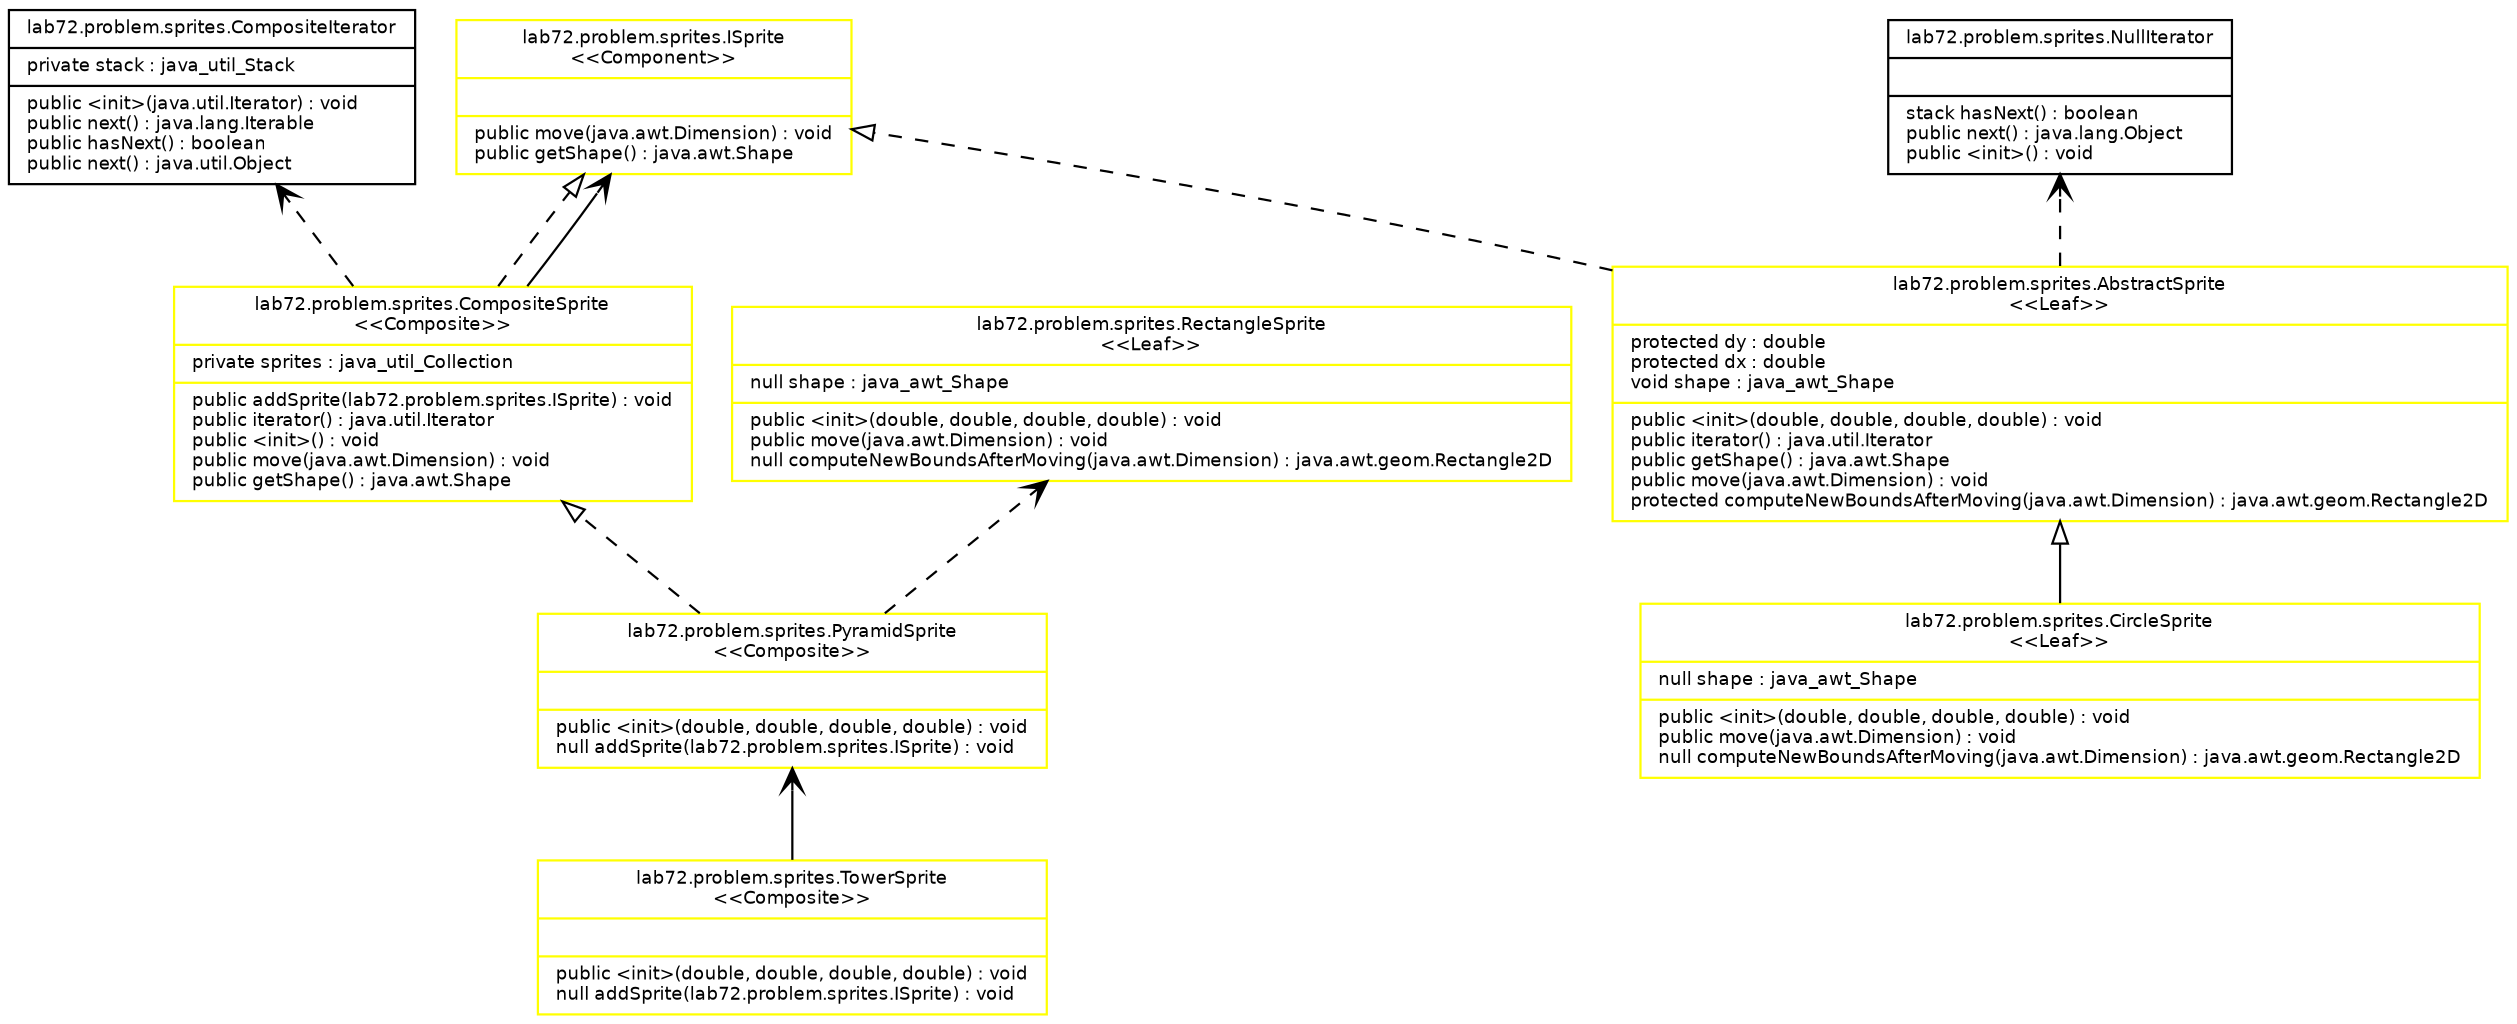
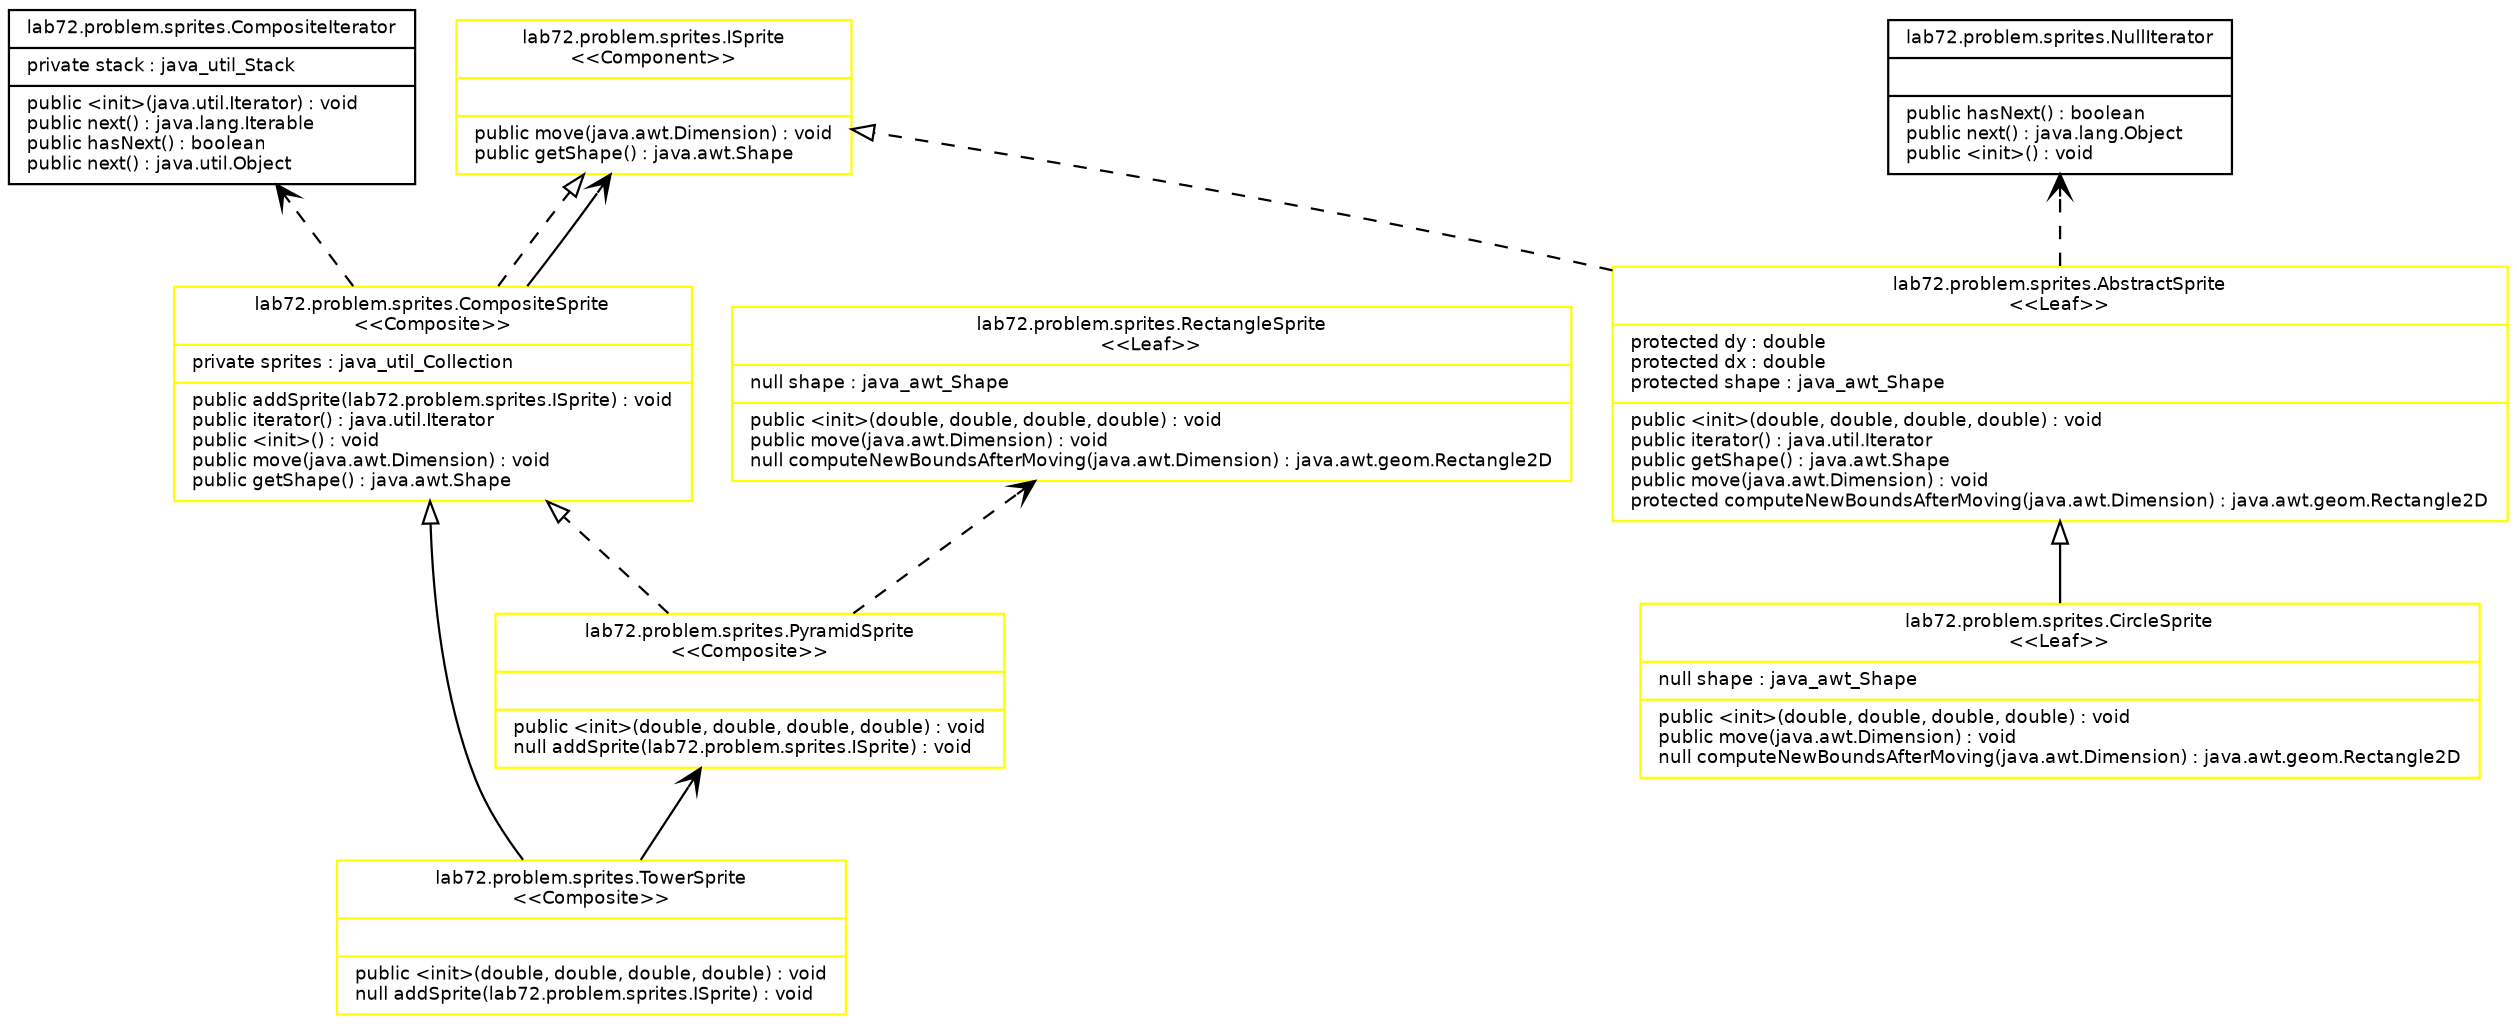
(2023, 114) -> (2027, 114)
(1763, 383) -> (1789, 383)
none -> (452, 700)
